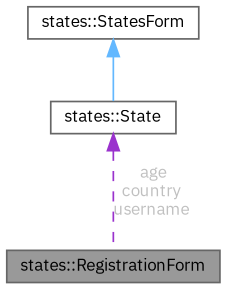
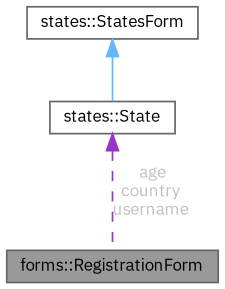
(113, 266) -> (112, 266)
